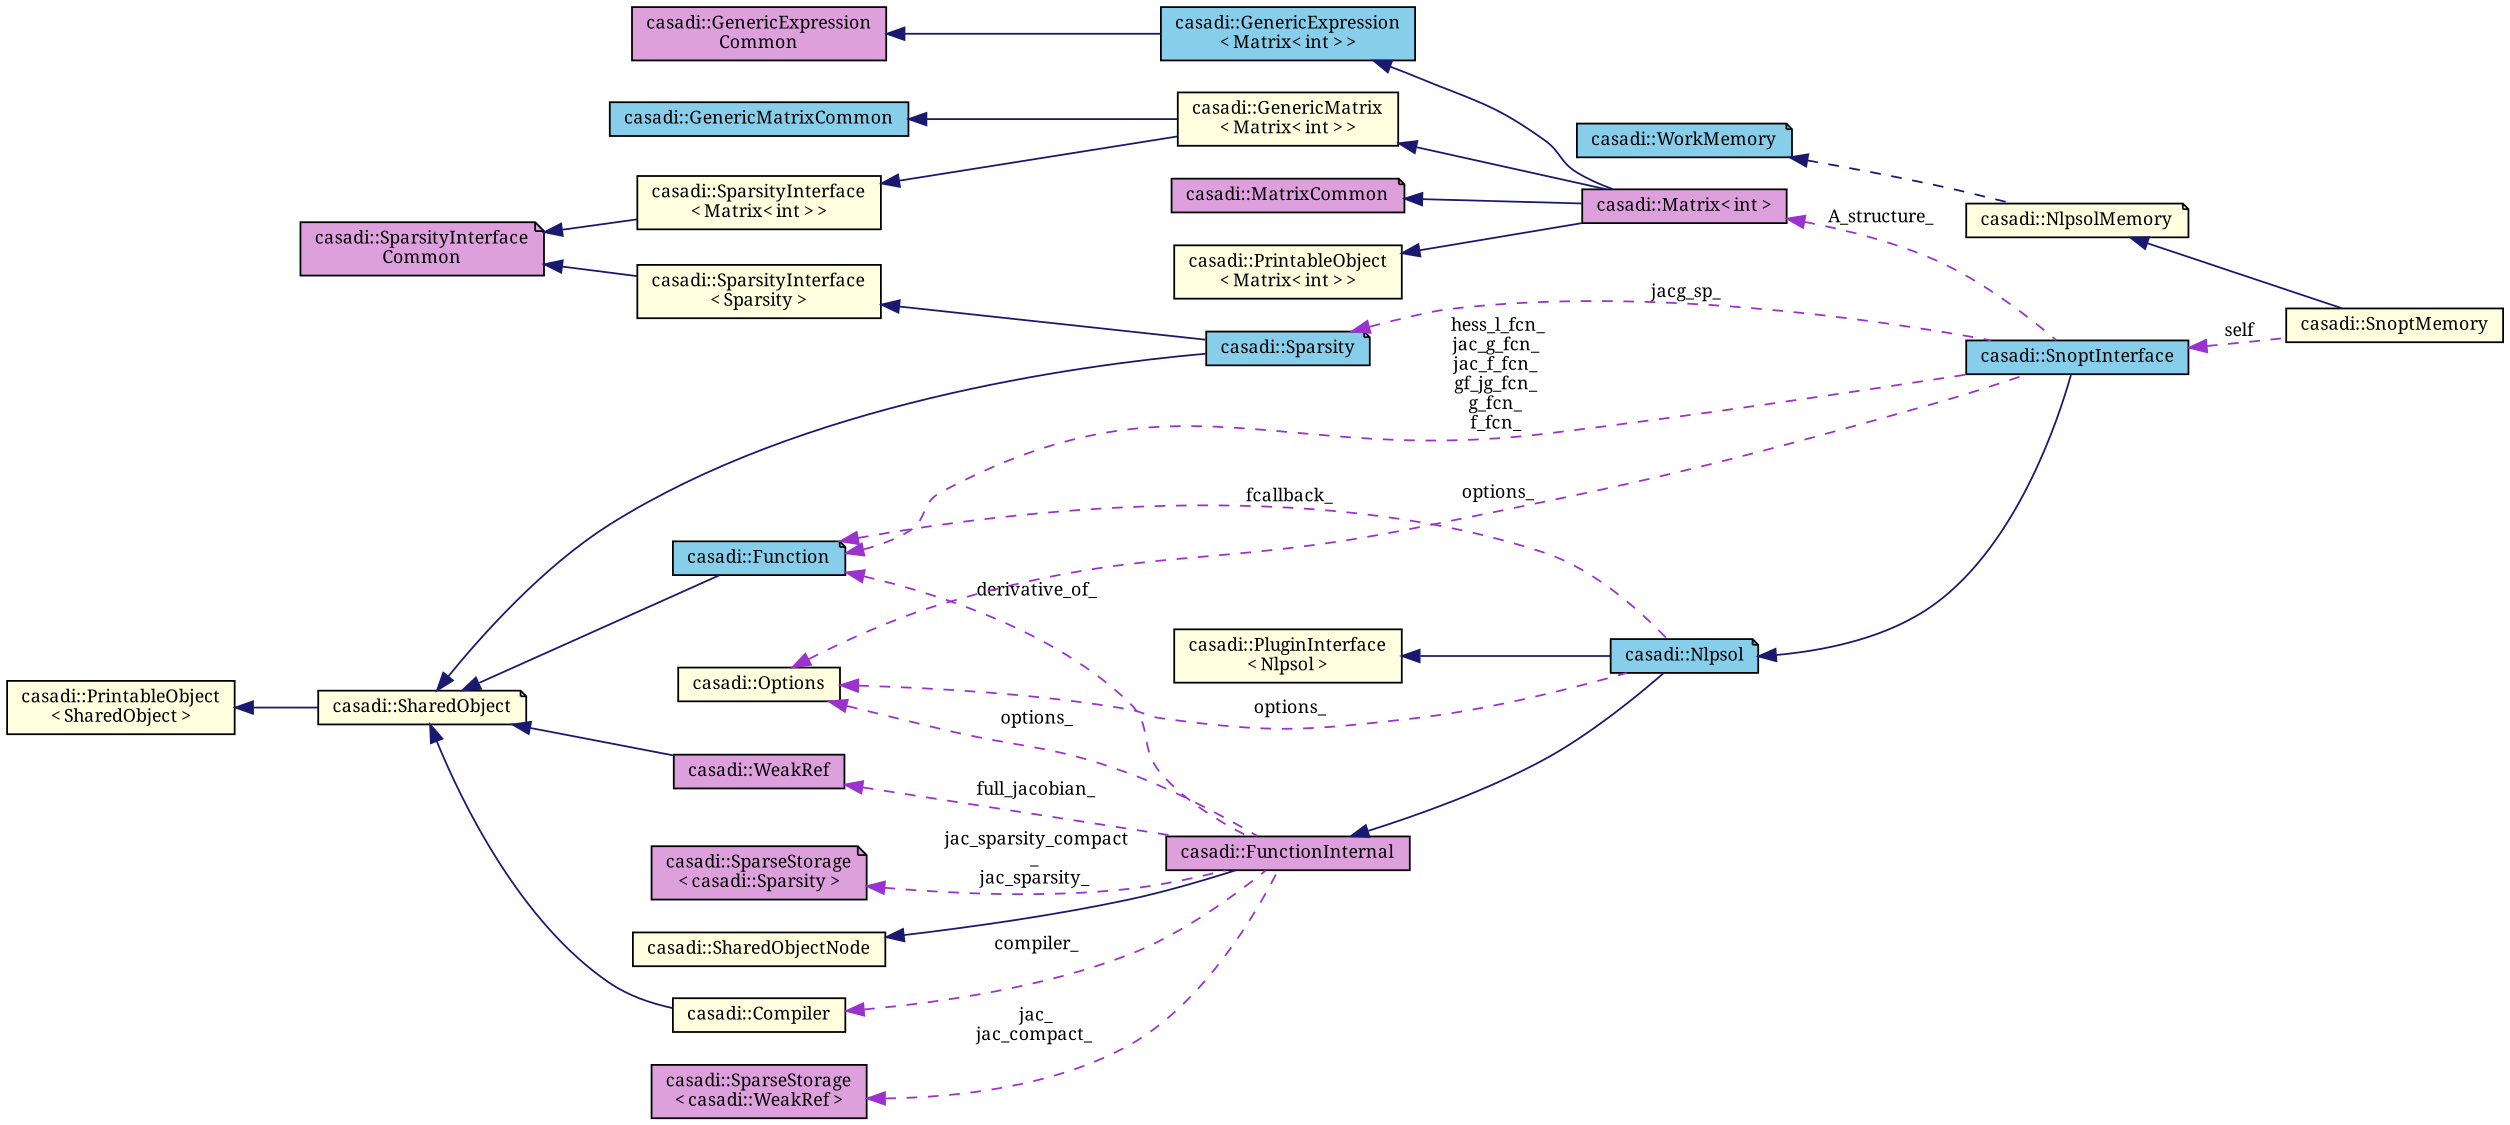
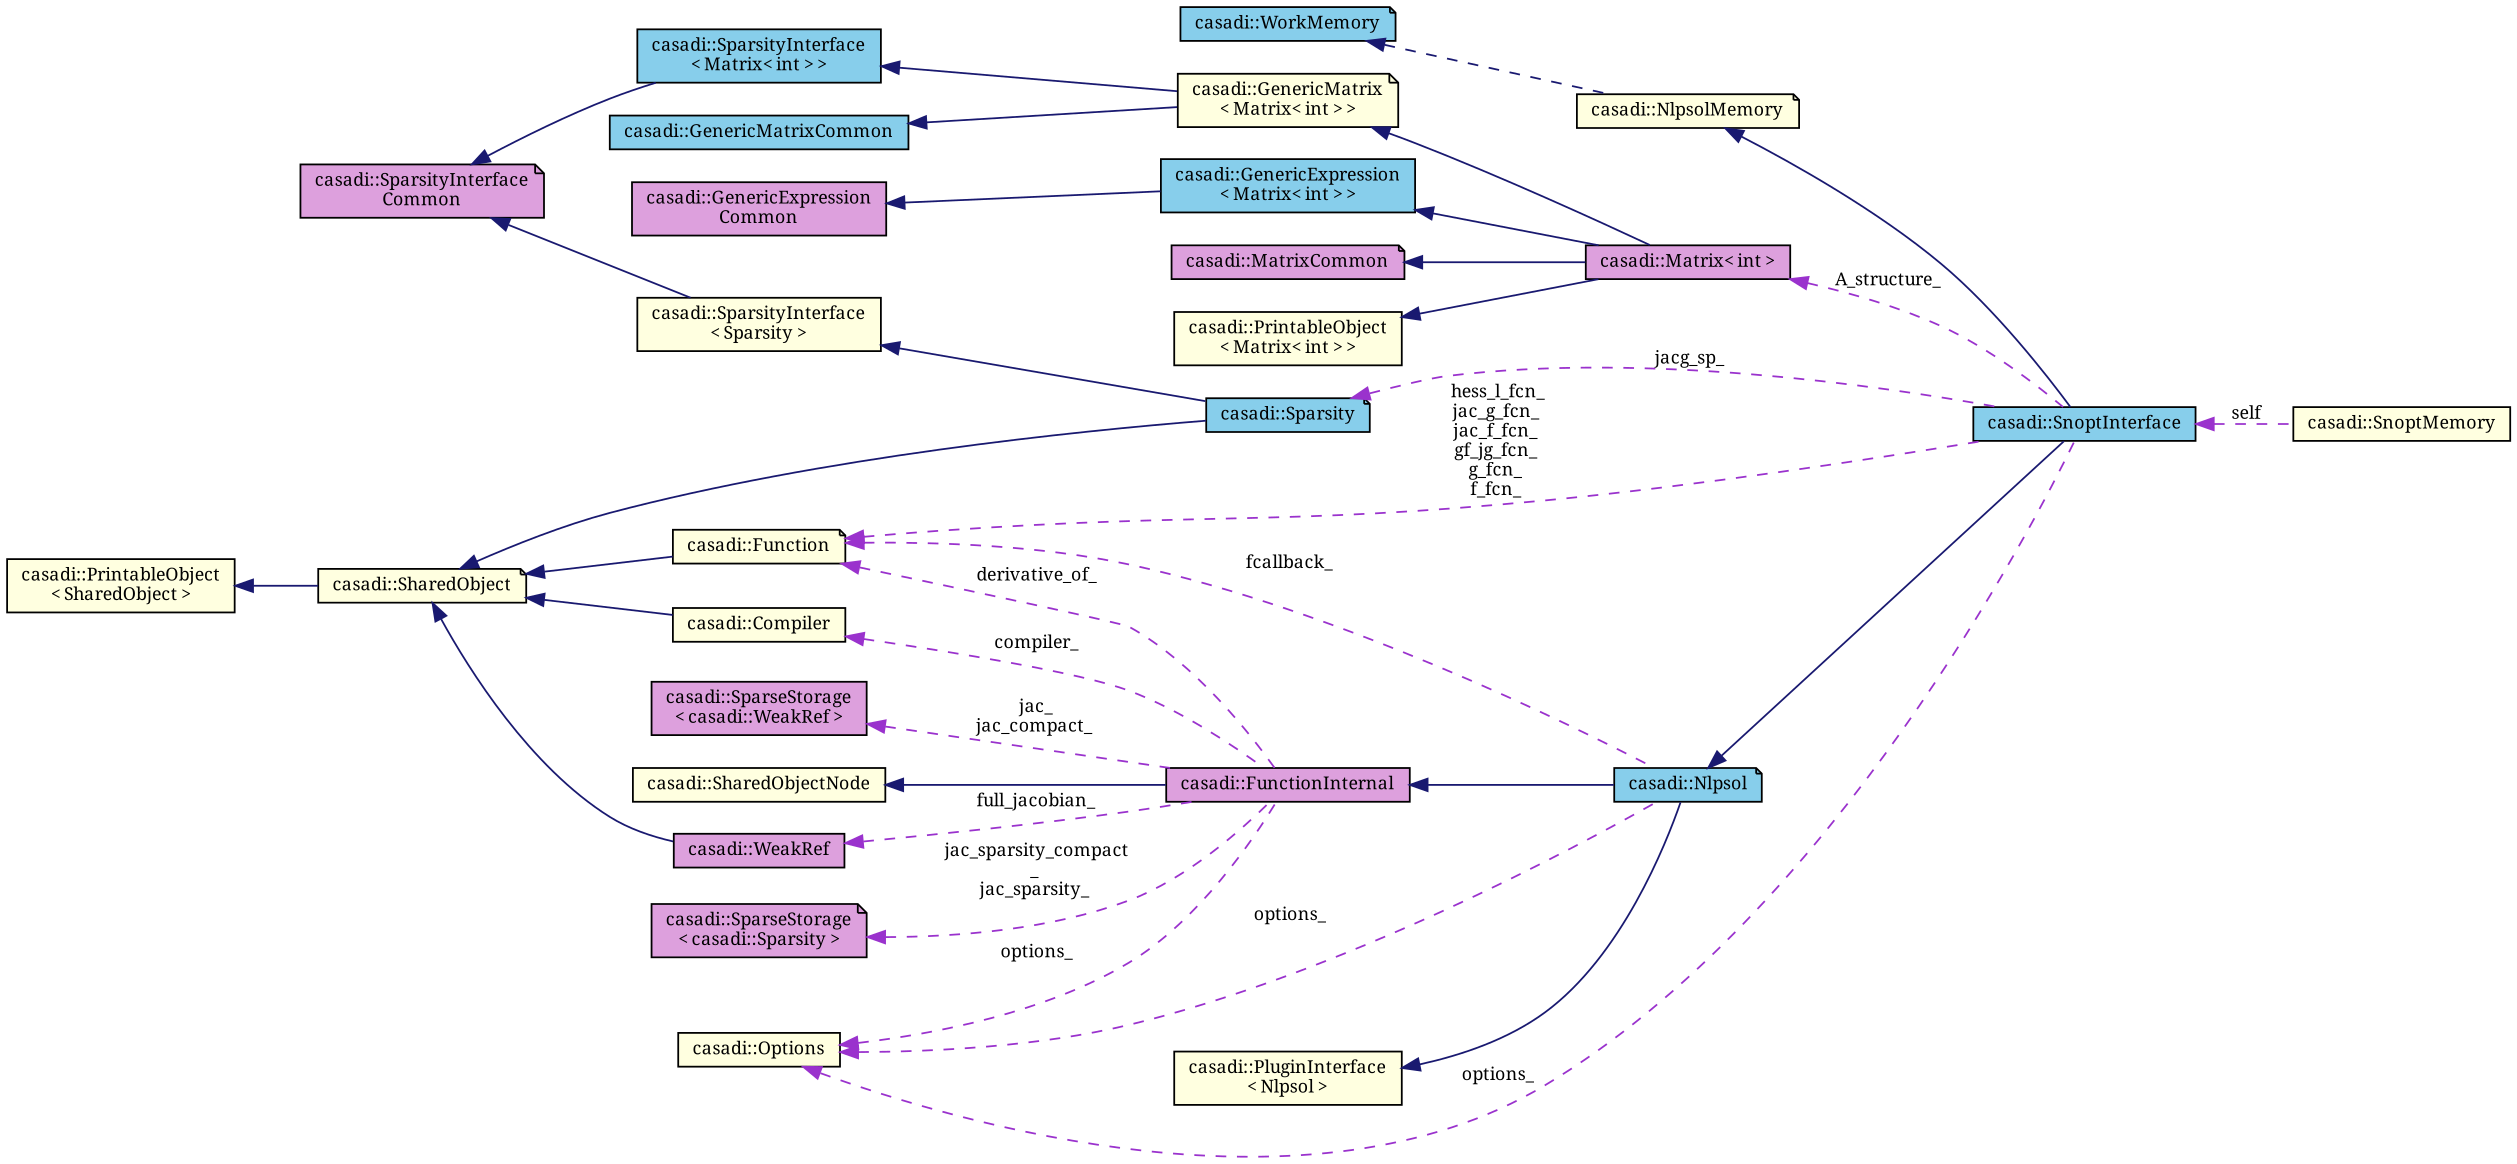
(1288, 119) -> (1288, 100)
(759, 203) -> (759, 56)
(2245, 276) -> (1924, 250)
(759, 558) -> (759, 547)
